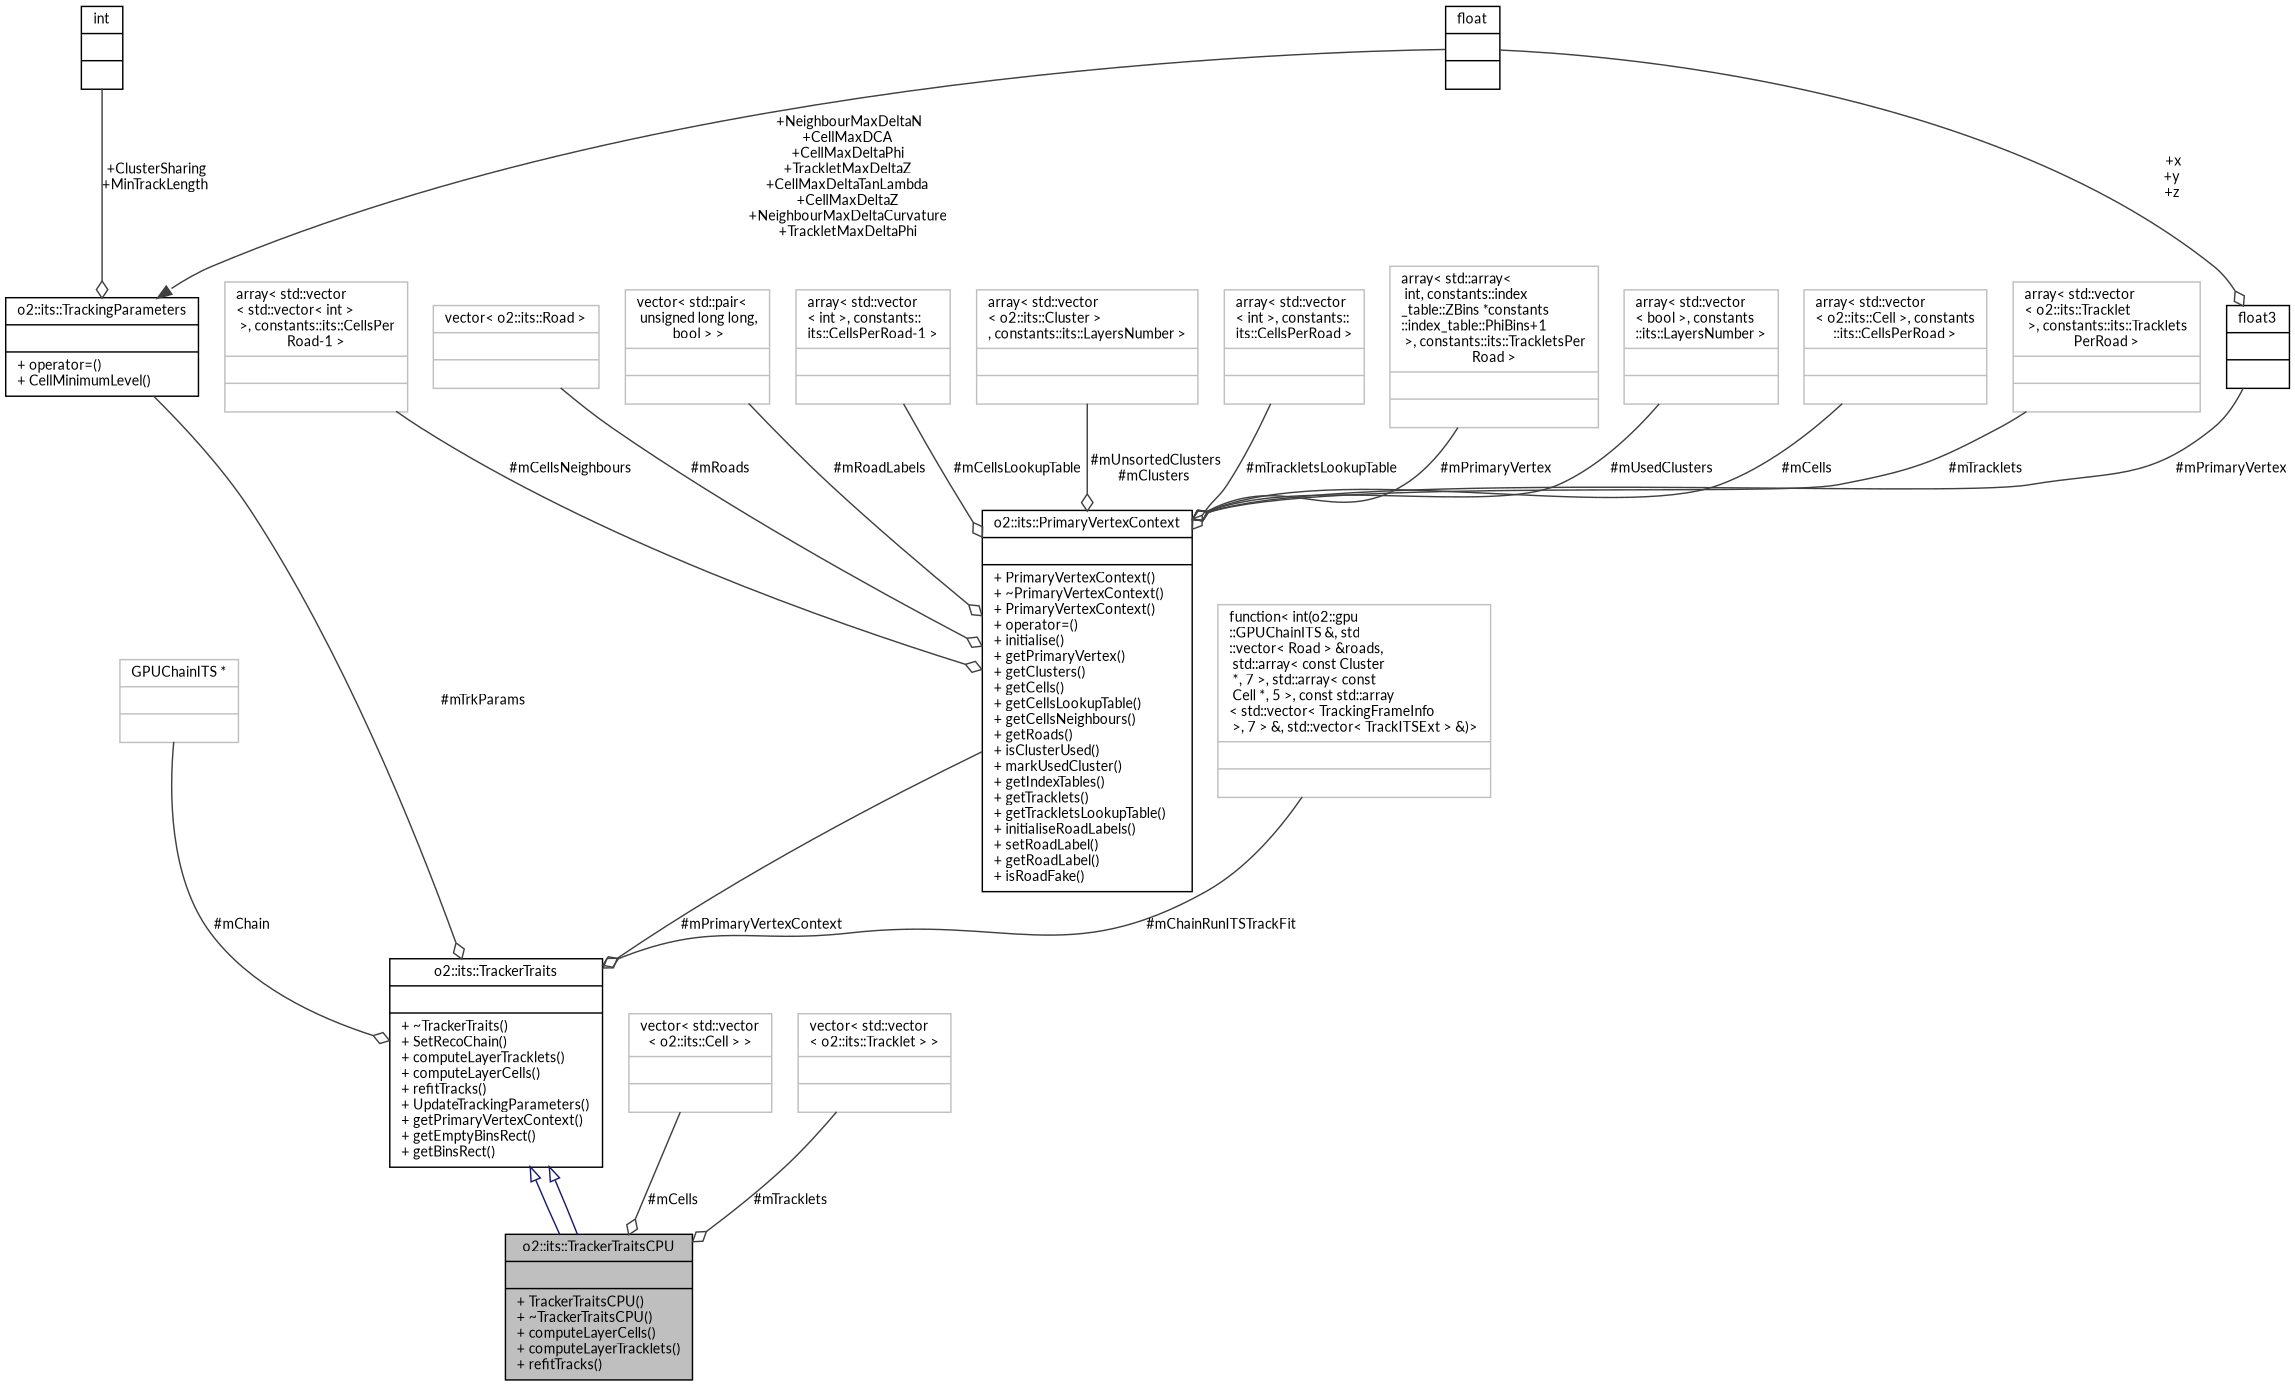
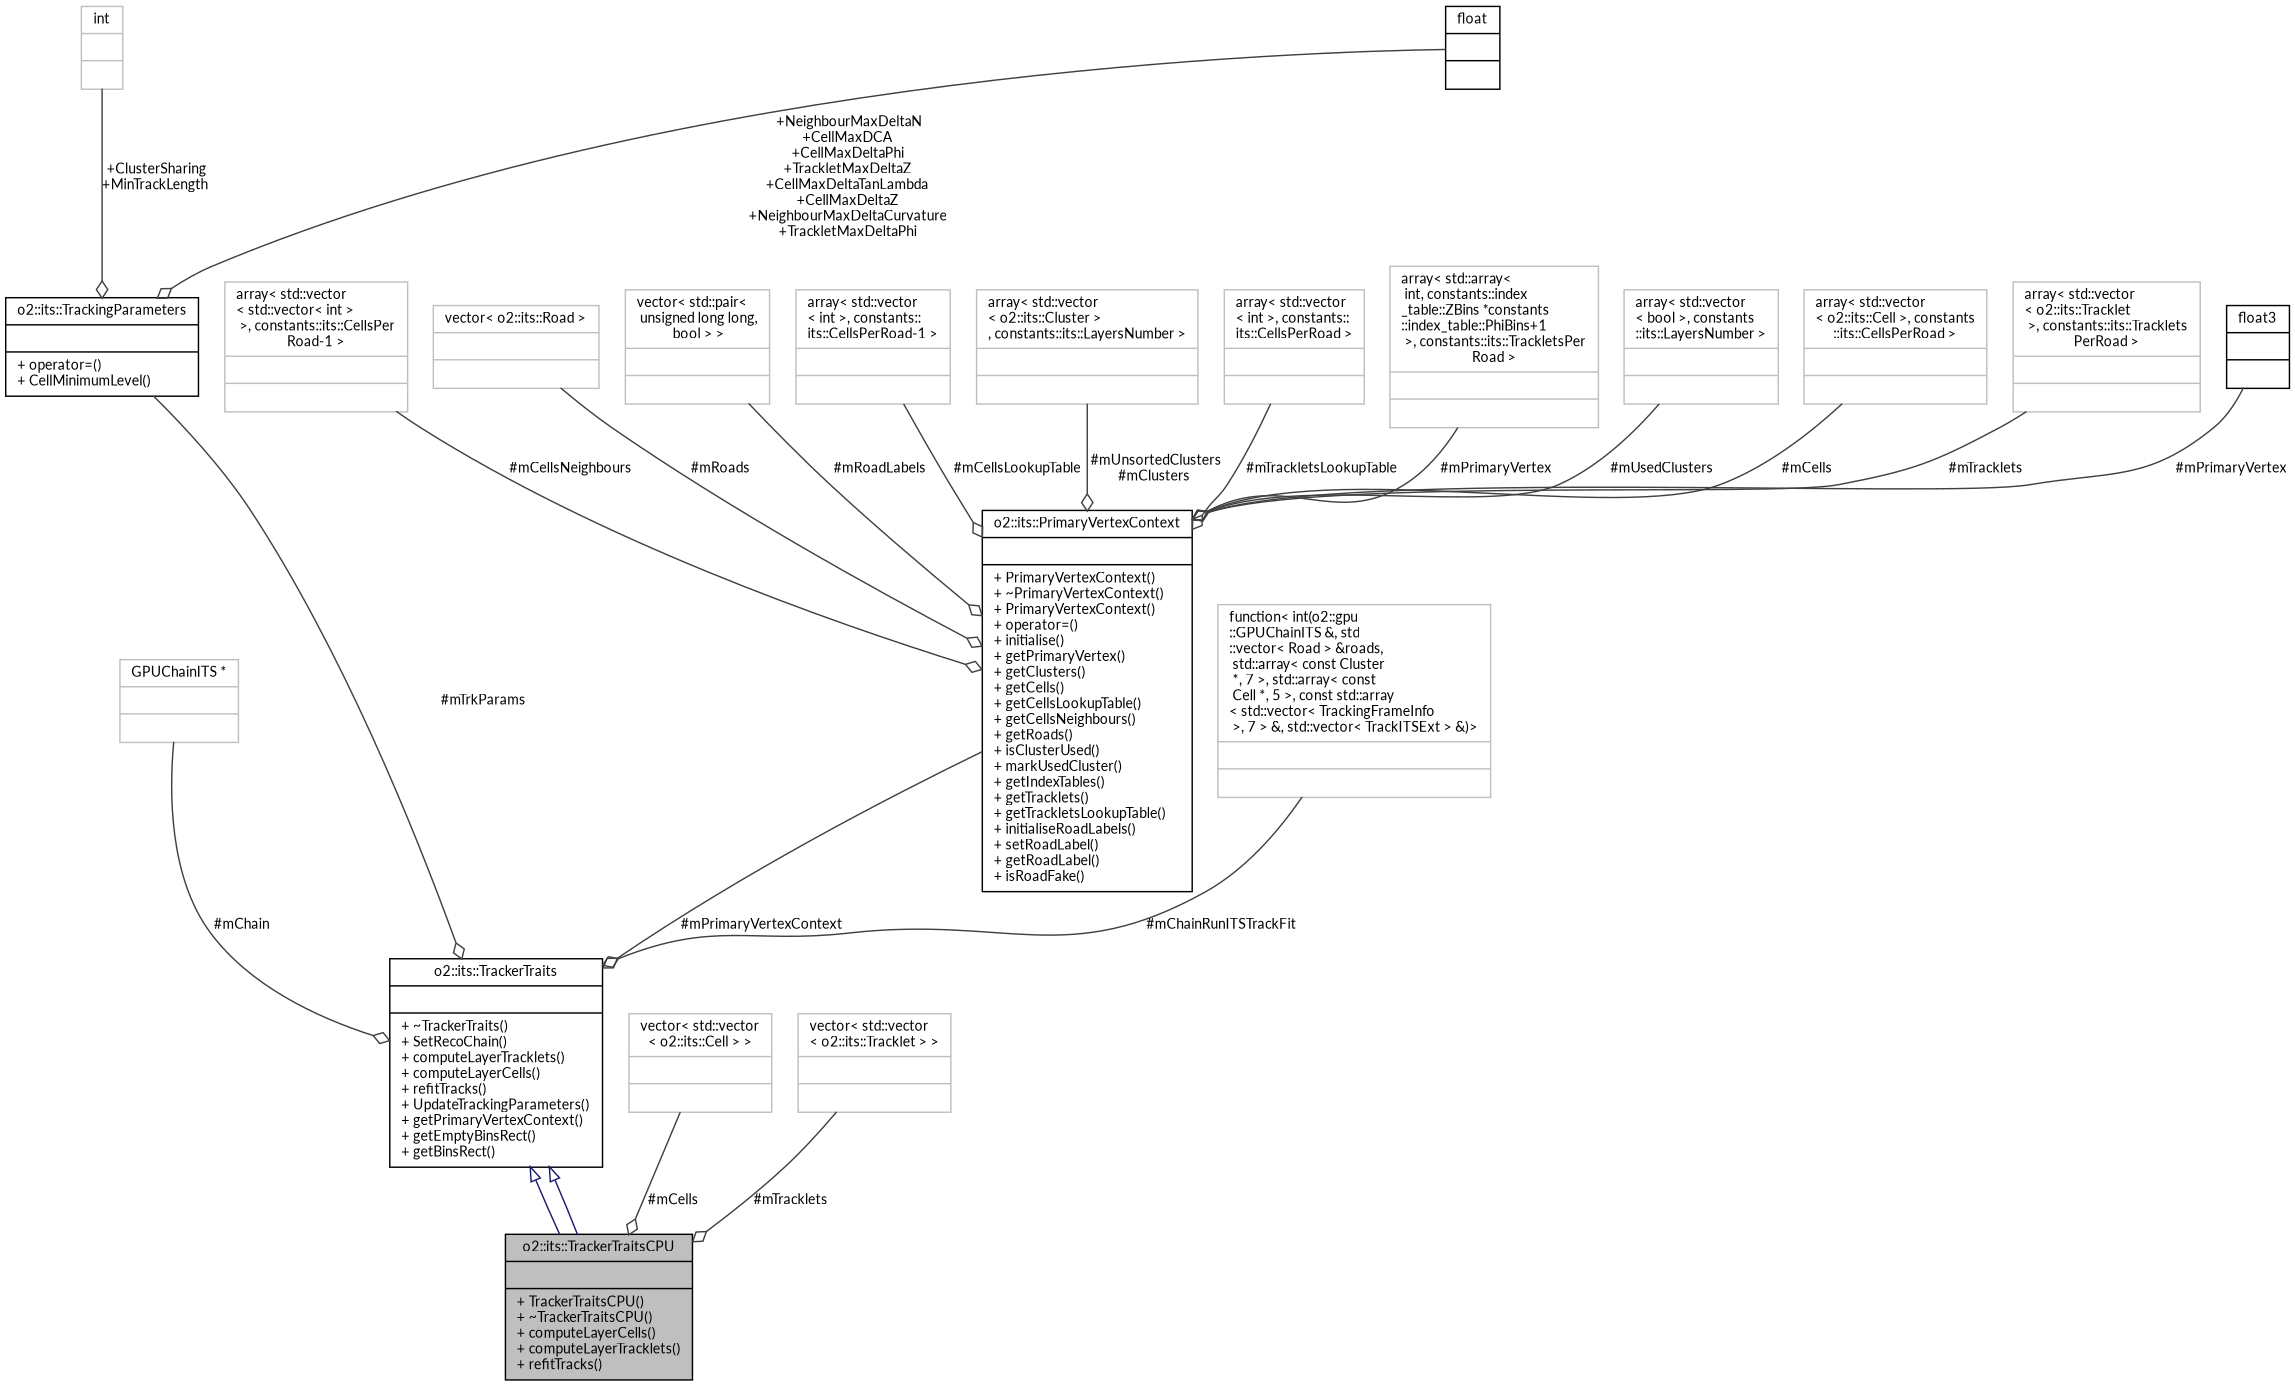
(102, 48) -> (102, 48)
(796, 109) -> (796, 109)
(1889, 112) -> none
